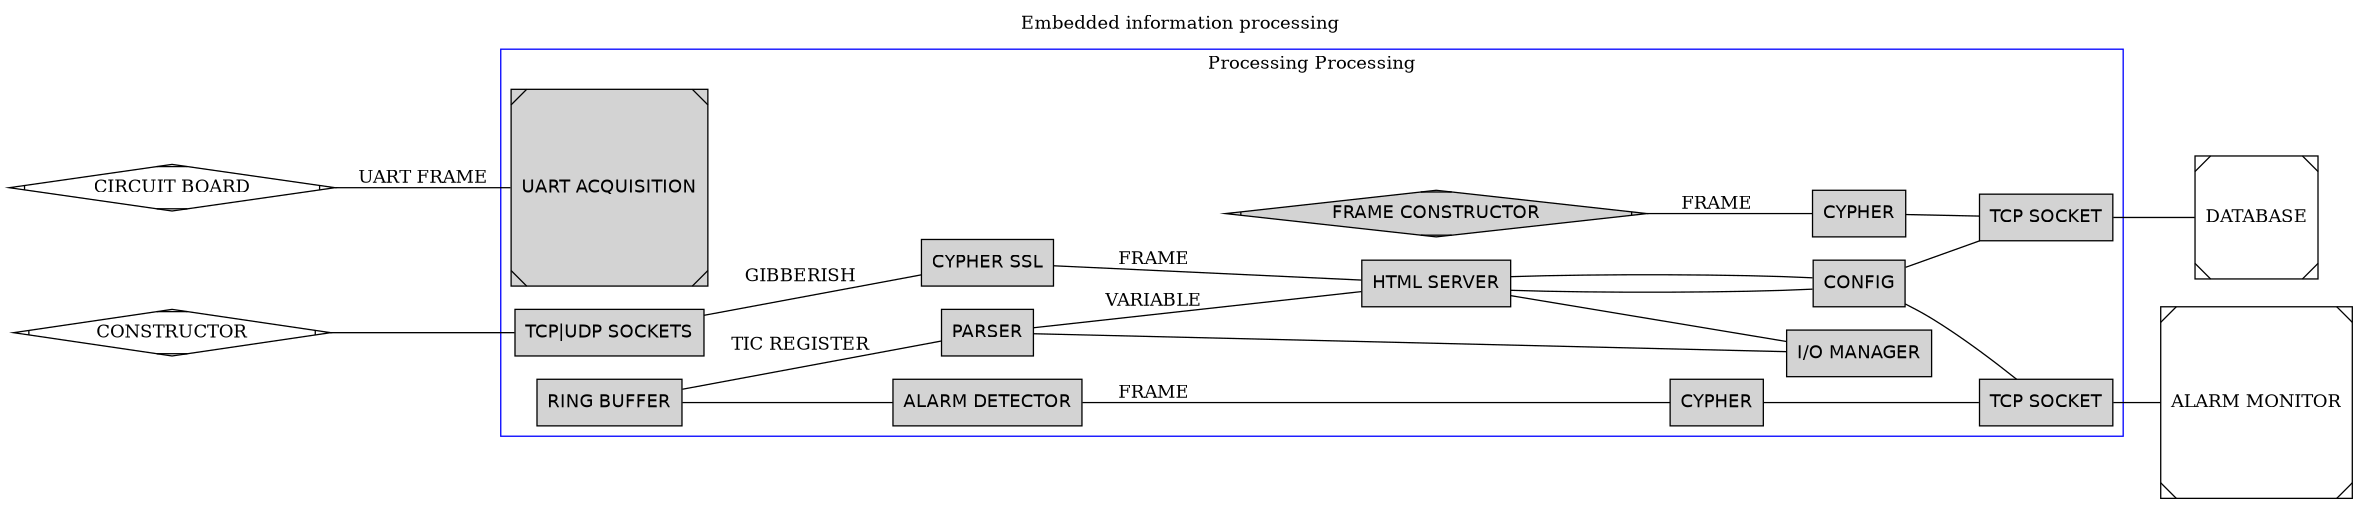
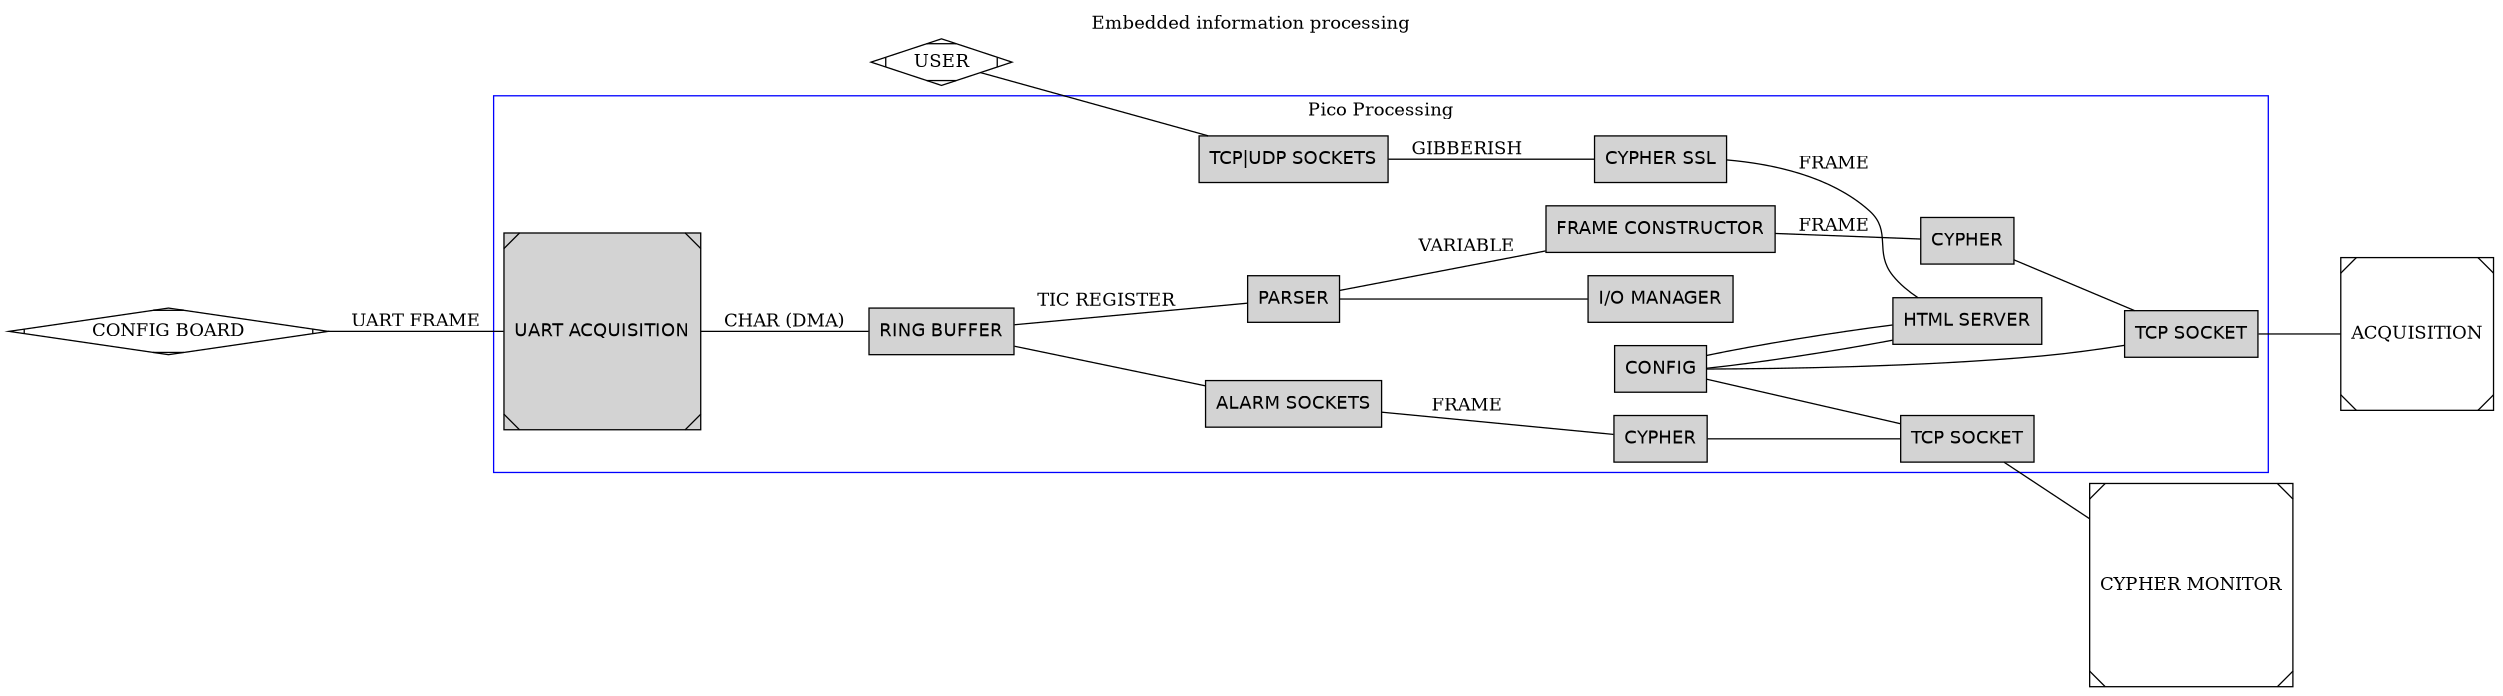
(1312, 64) -> (1381, 111)
(172, 188) -> (168, 331)
(1436, 214) -> (1661, 229)
(2256, 217) -> (2417, 334)
(1198, 310) -> (1443, 271)
(1649, 319) -> none
none -> (785, 331)
(172, 333) -> (941, 62)
(987, 403) -> (1294, 404)
(2256, 403) -> (2191, 585)
